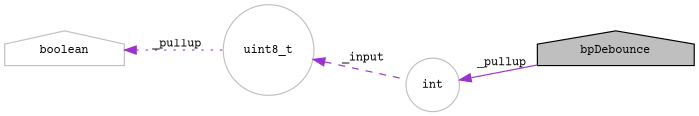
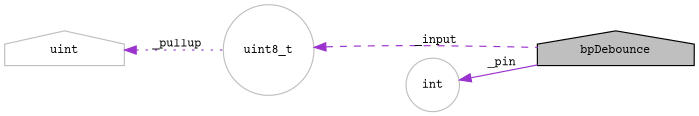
(65, 50) -> (65, 50)
(499, 62) -> (499, 62)
(365, 71) -> (432, 46)
